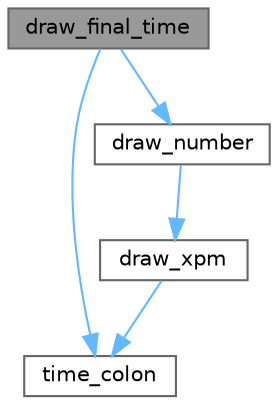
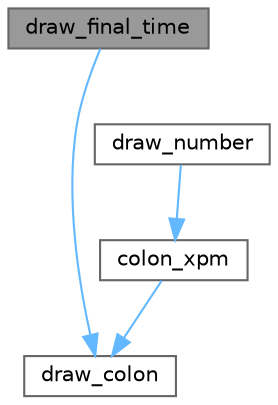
(140, 77) -> none
(174, 260) -> (174, 260)
(100, 376) -> (100, 376)
